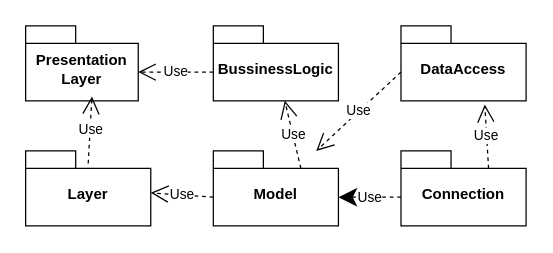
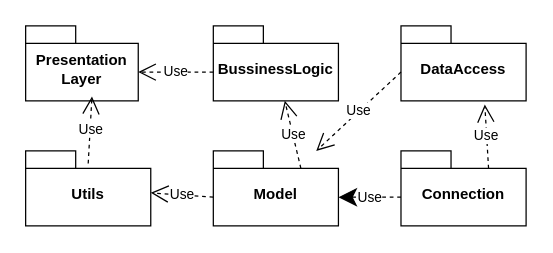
(88, 194) -> (88, 194)
